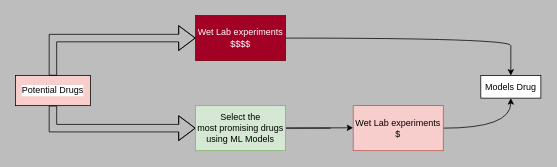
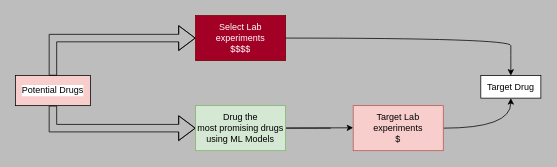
(240, 38) -> (240, 38)
(510, 87) -> (510, 87)
(240, 128) -> (240, 128)
(398, 128) -> (398, 128)
